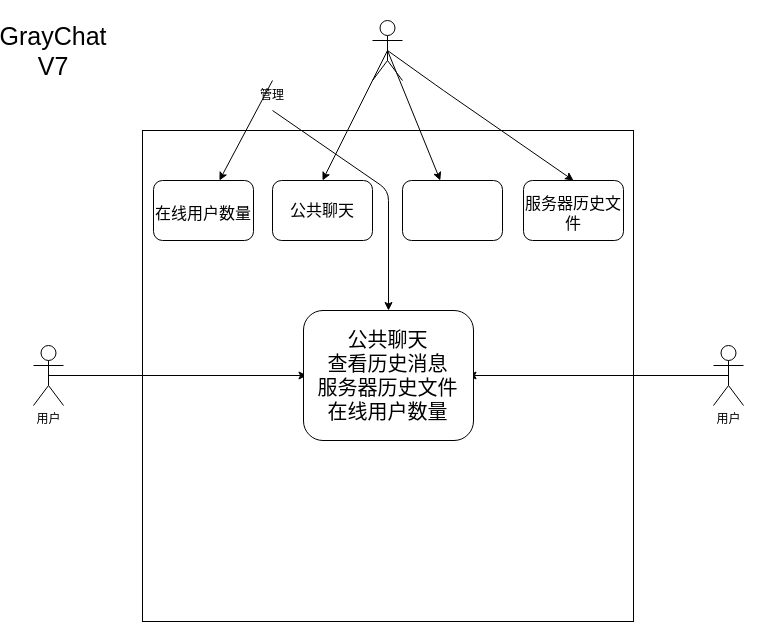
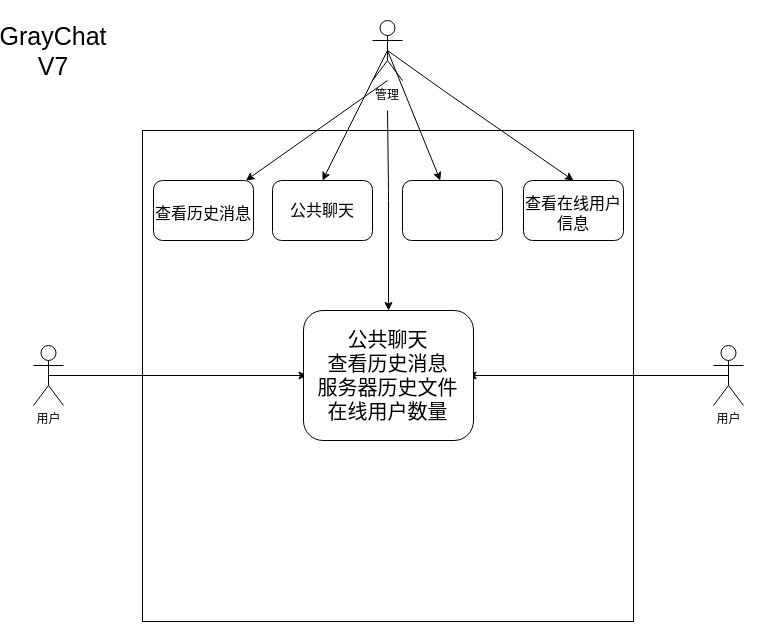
(273, 96) -> (388, 96)
(204, 214) -> (204, 214)
(574, 214) -> (574, 214)
